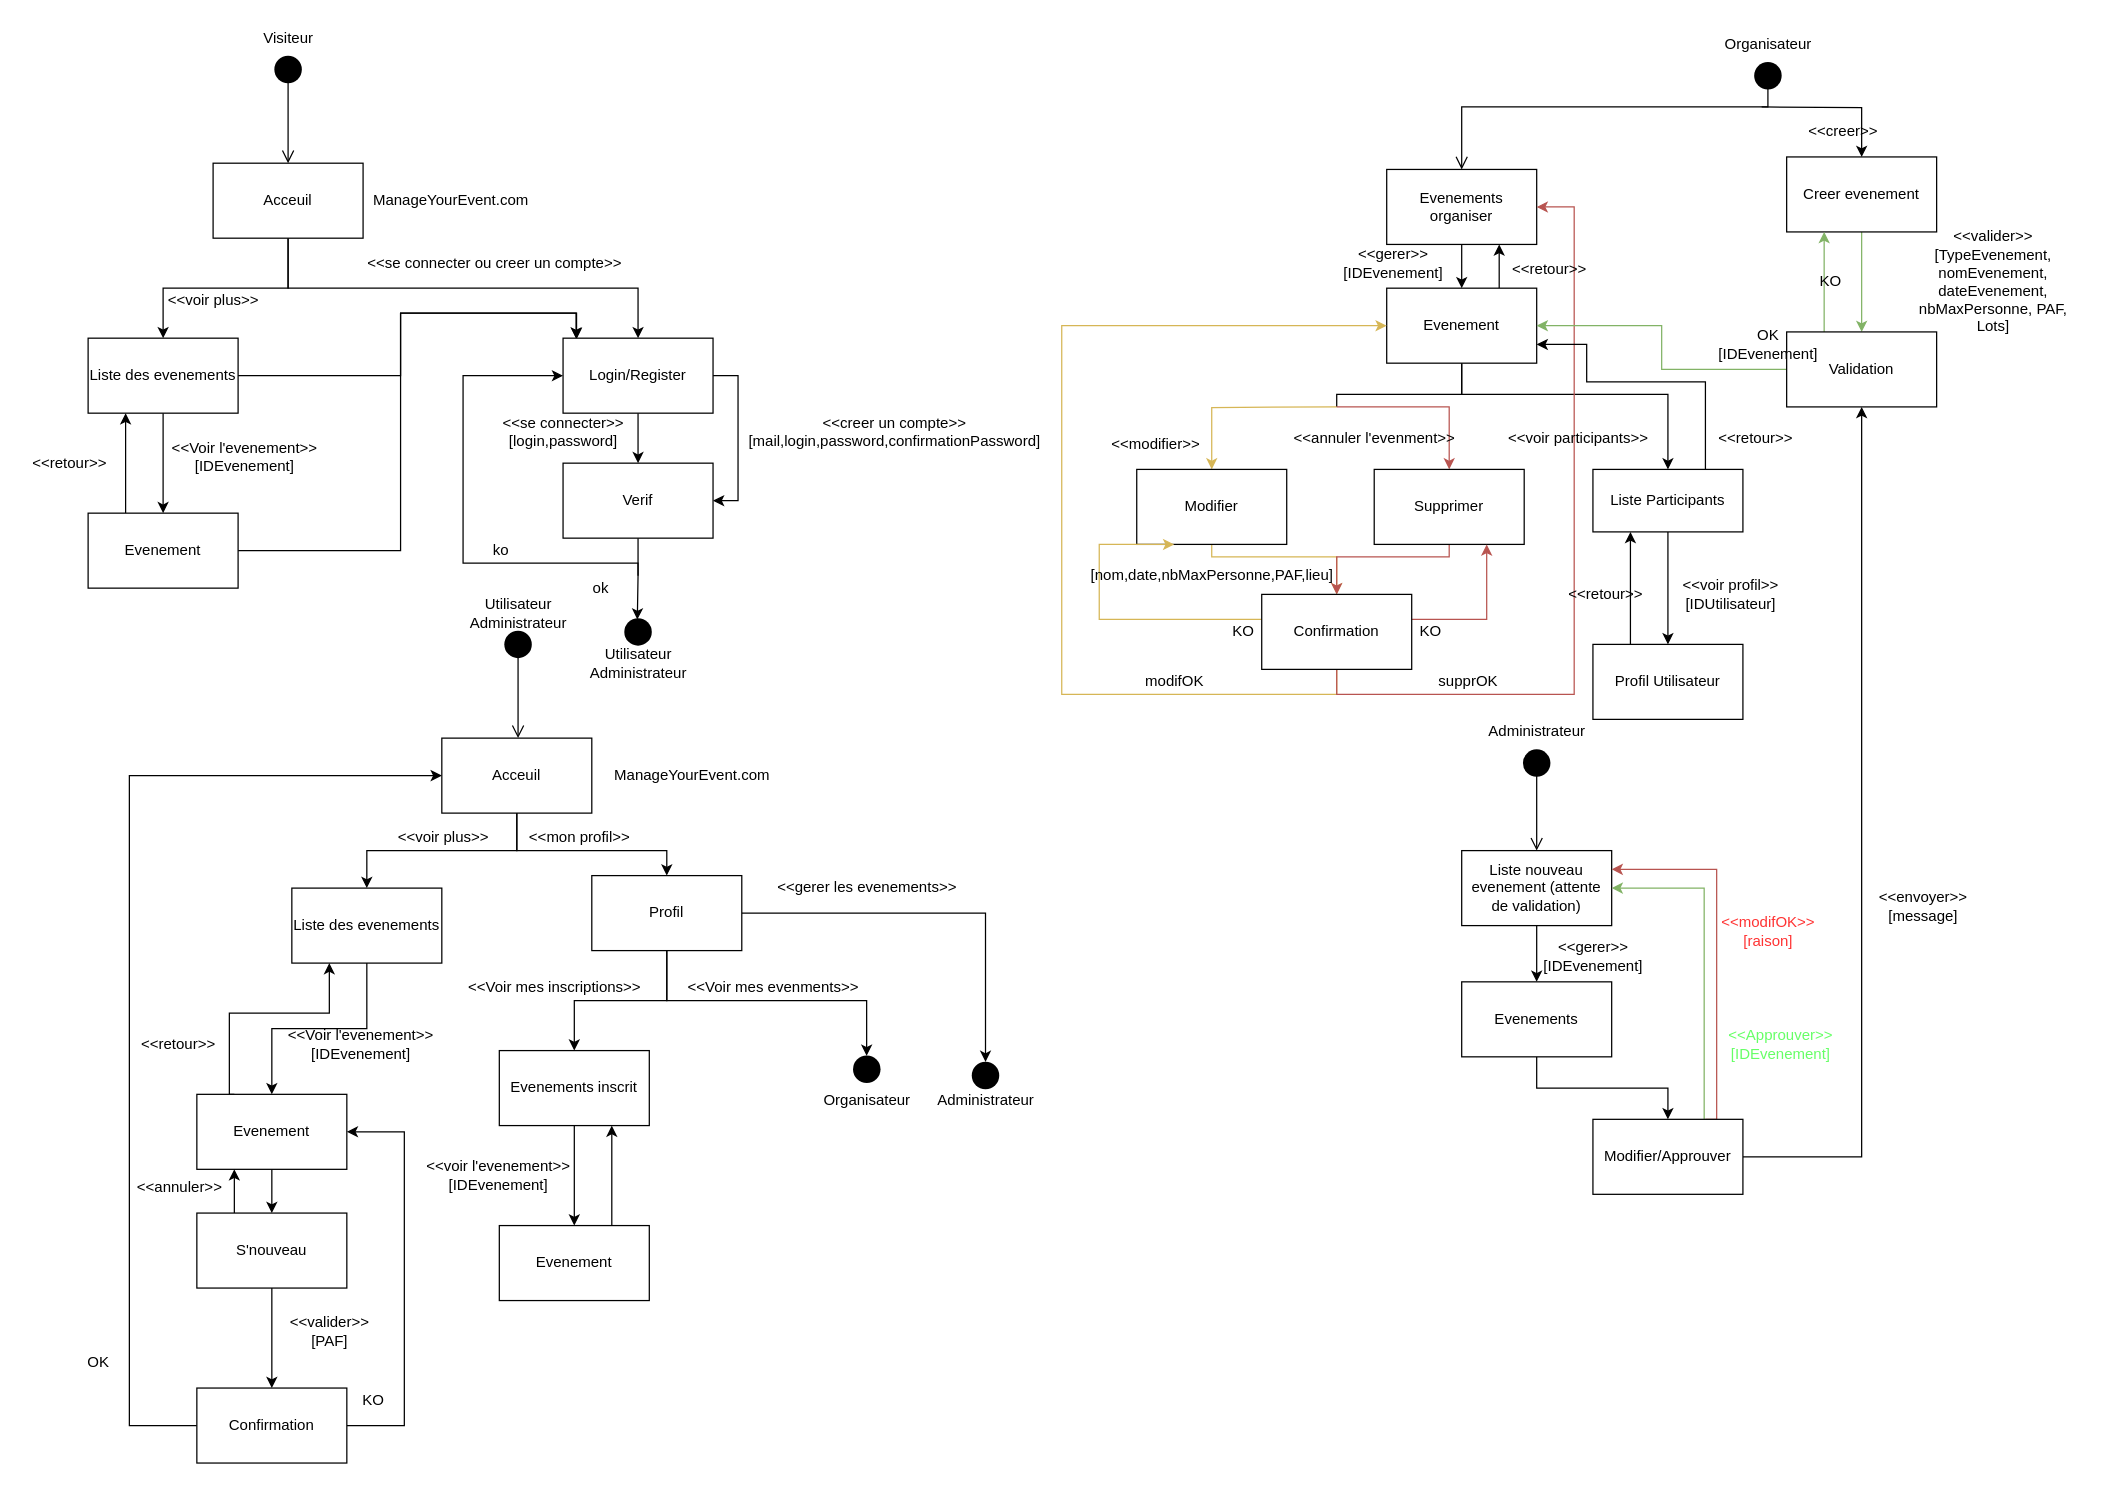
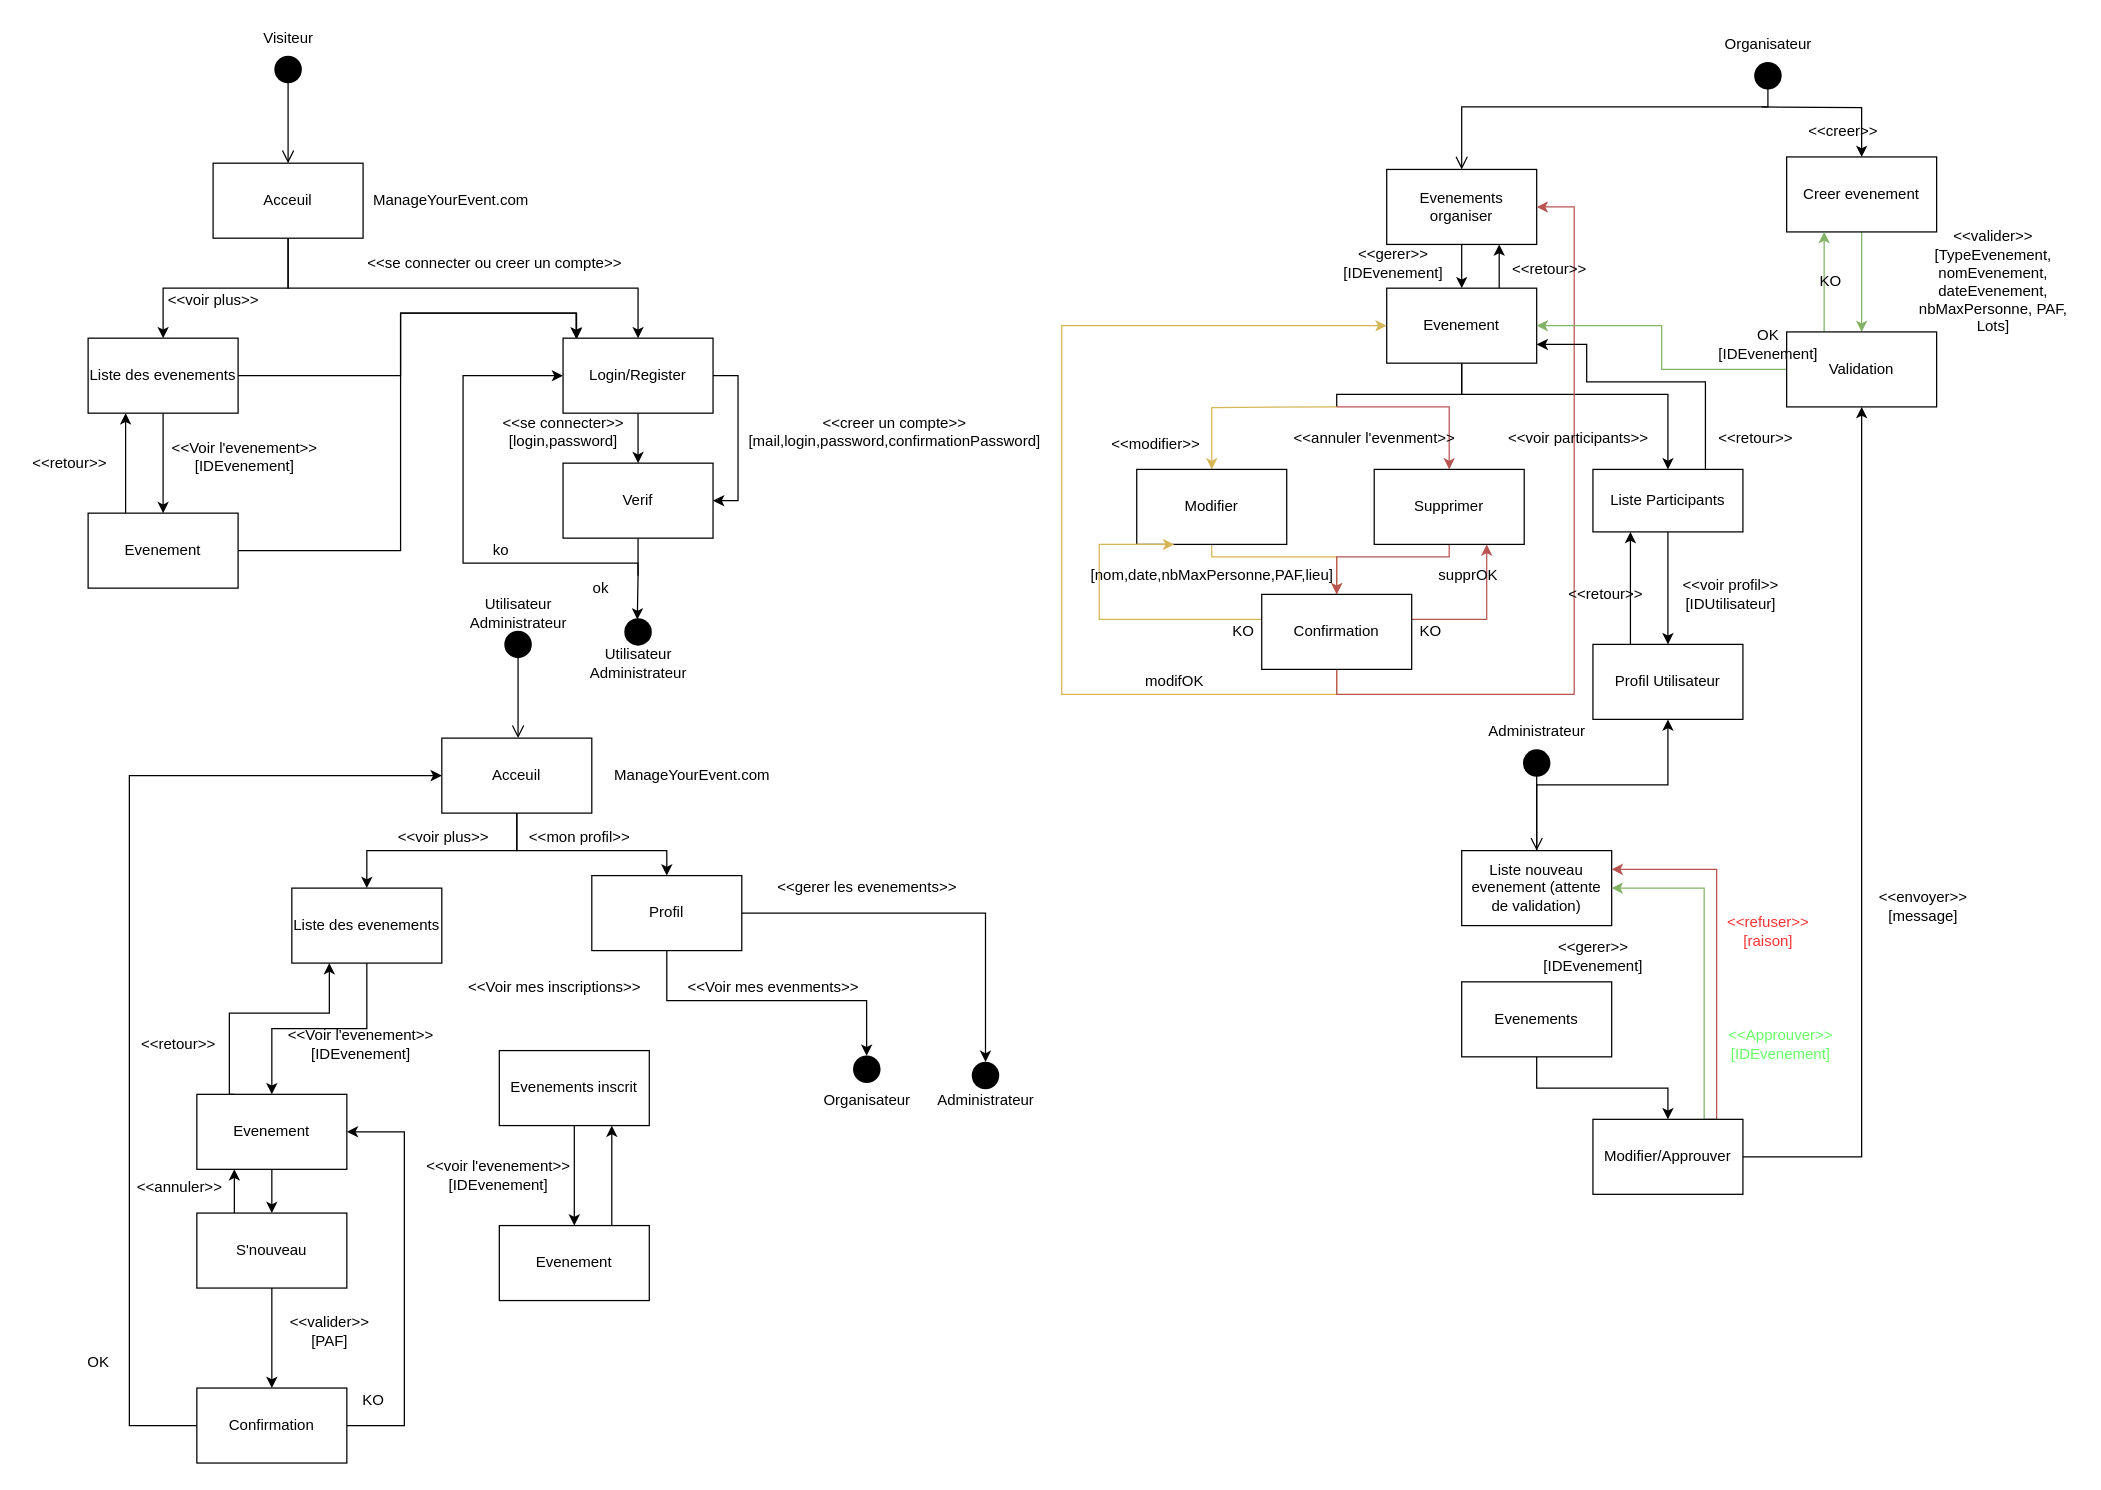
(1468, 682) -> (1468, 576)
(1769, 932) -> (1769, 932)
(1537, 950) -> (1632, 785)
(599, 1001) -> none
